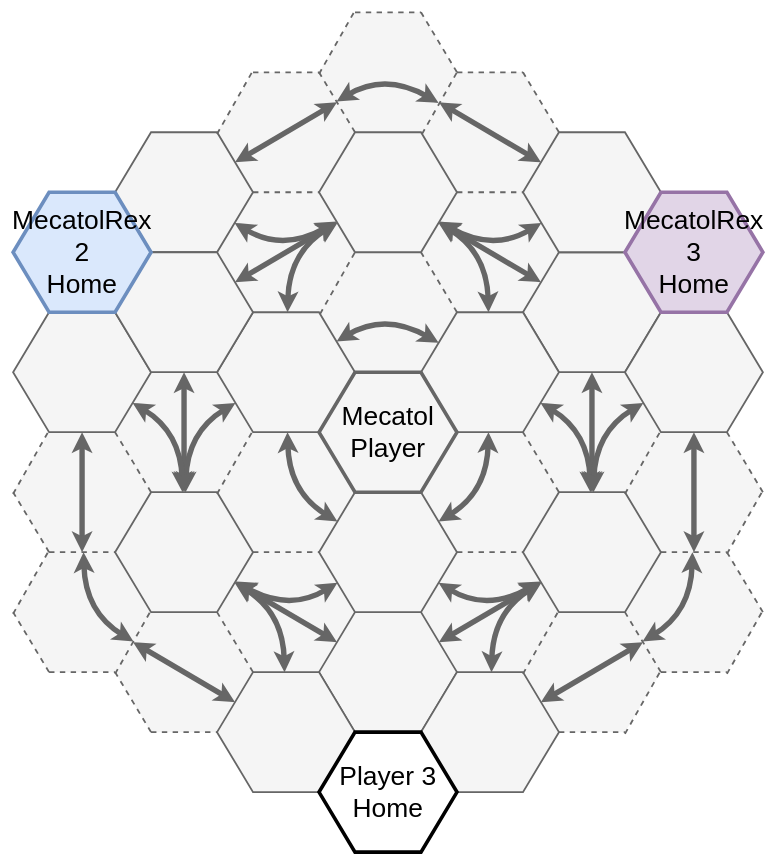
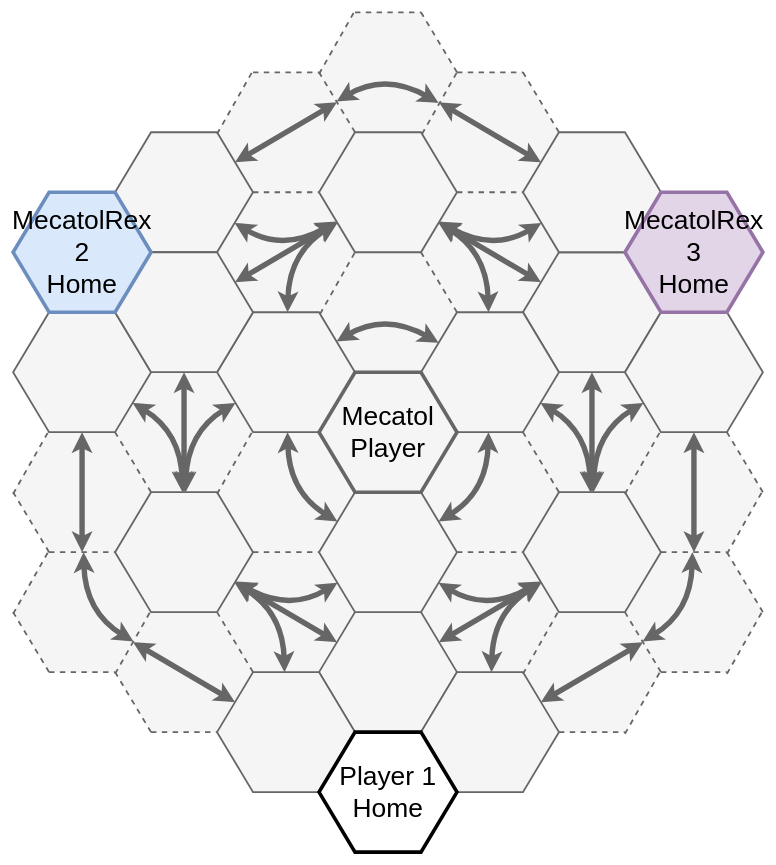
(388, 792) -> (388, 792)
